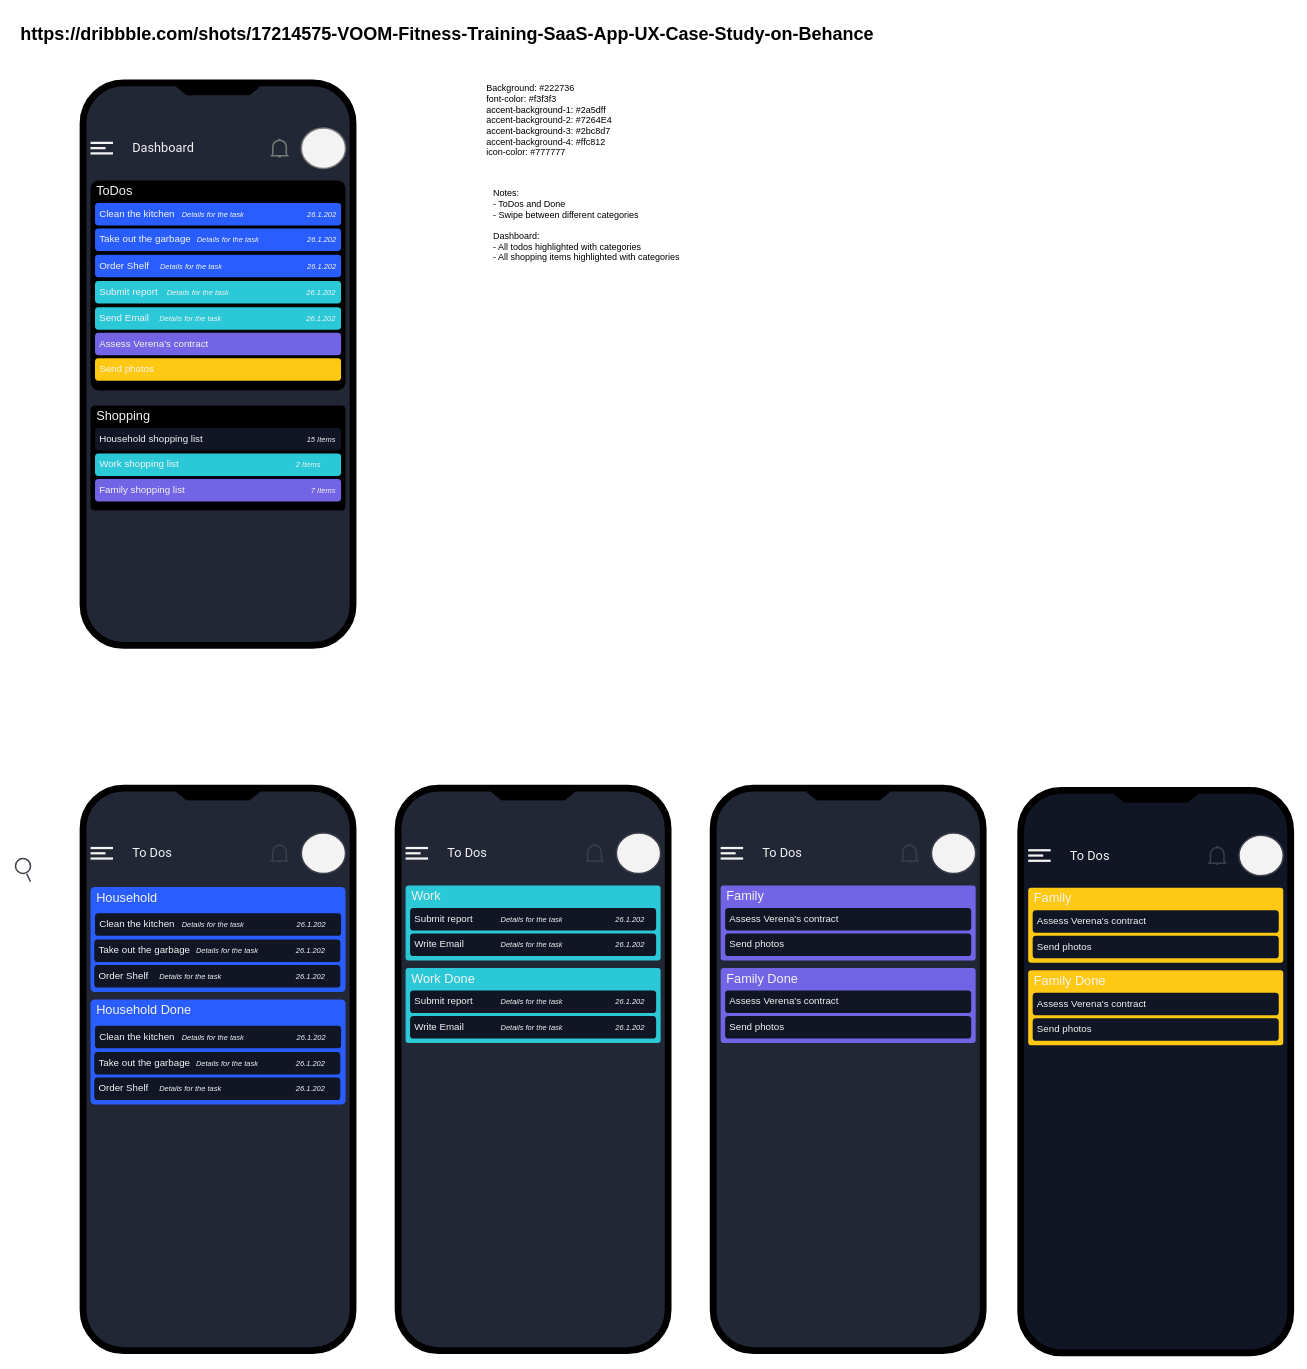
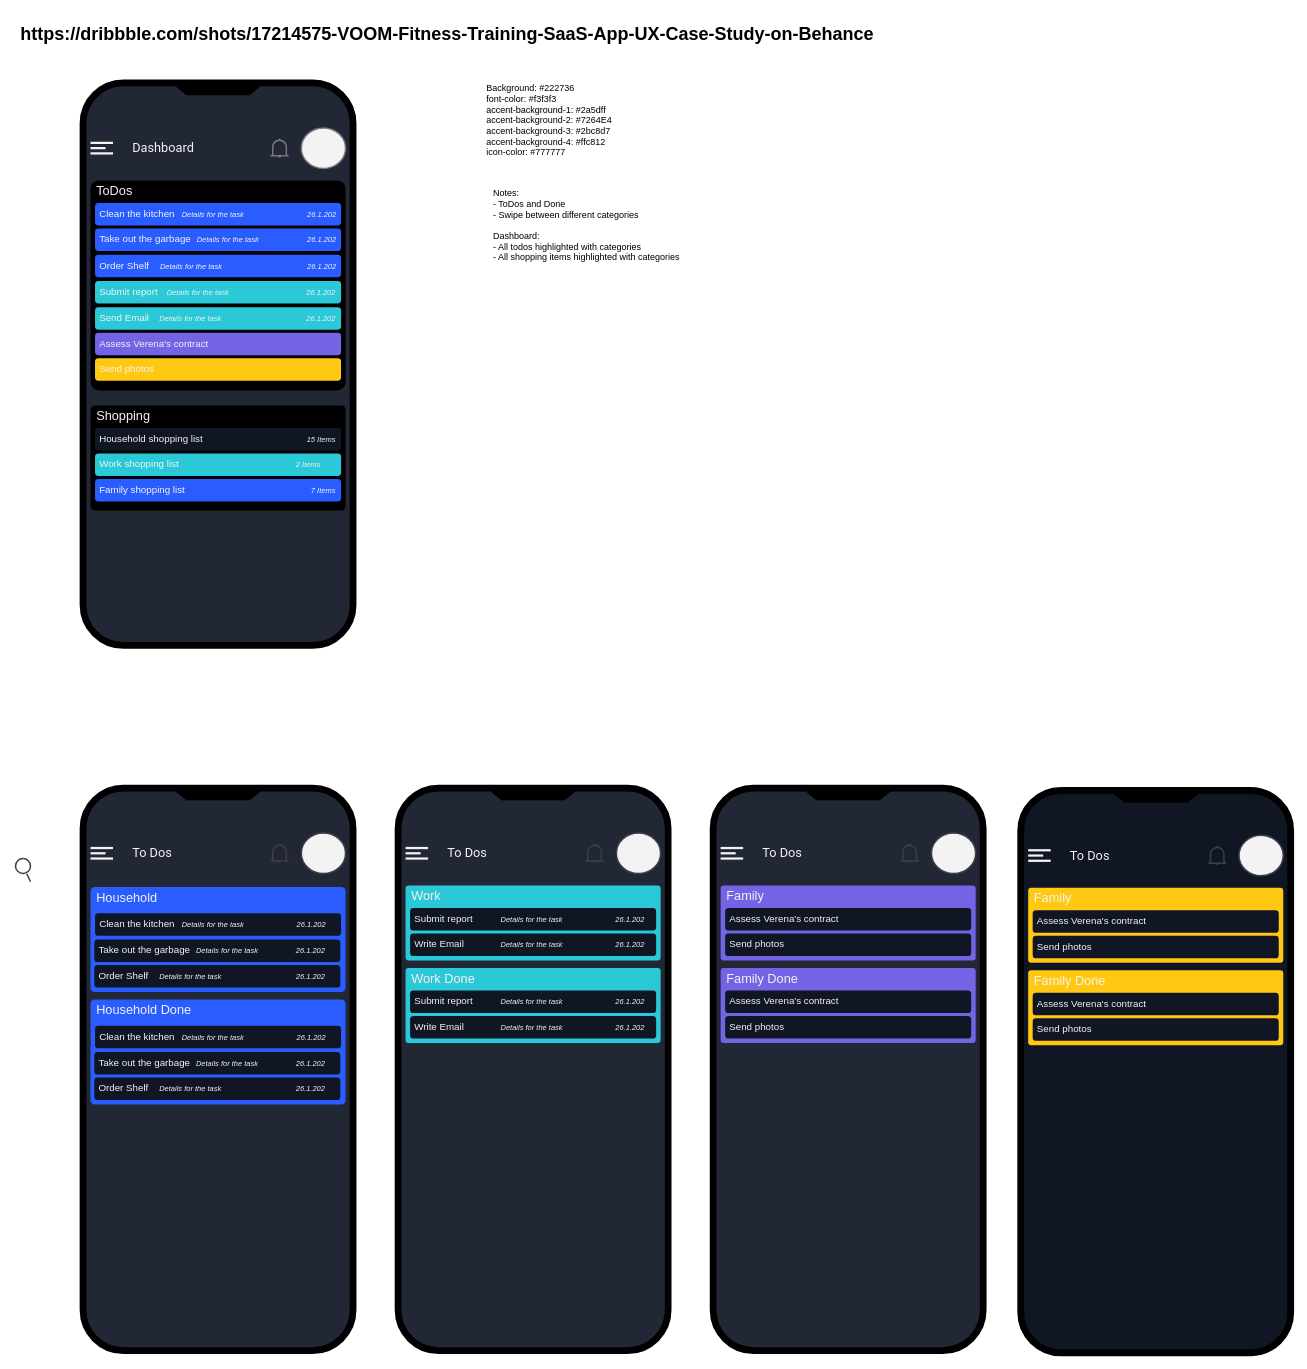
(218, 490) -> (218, 490)
